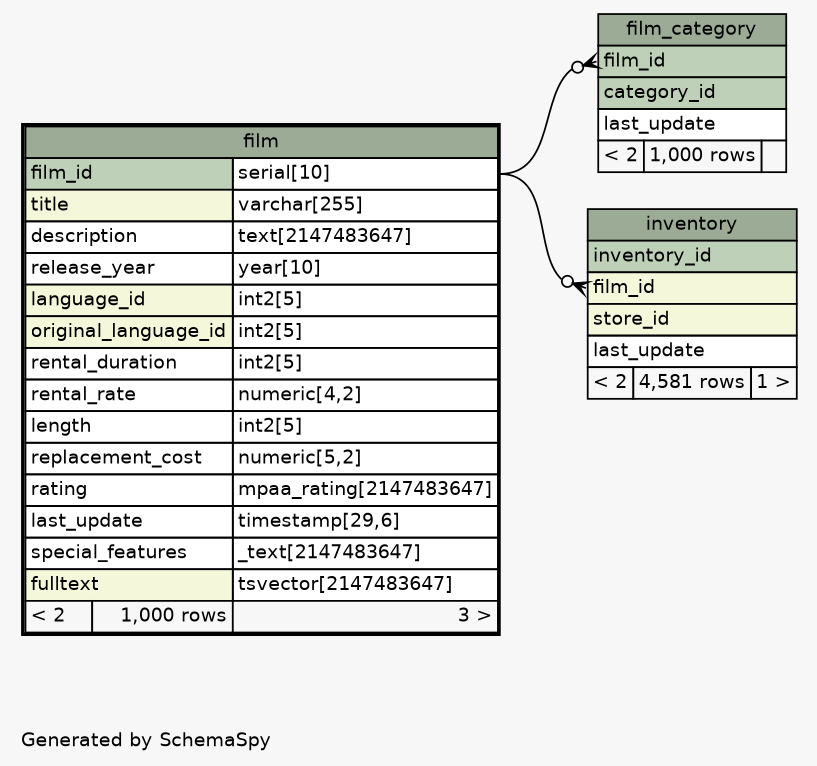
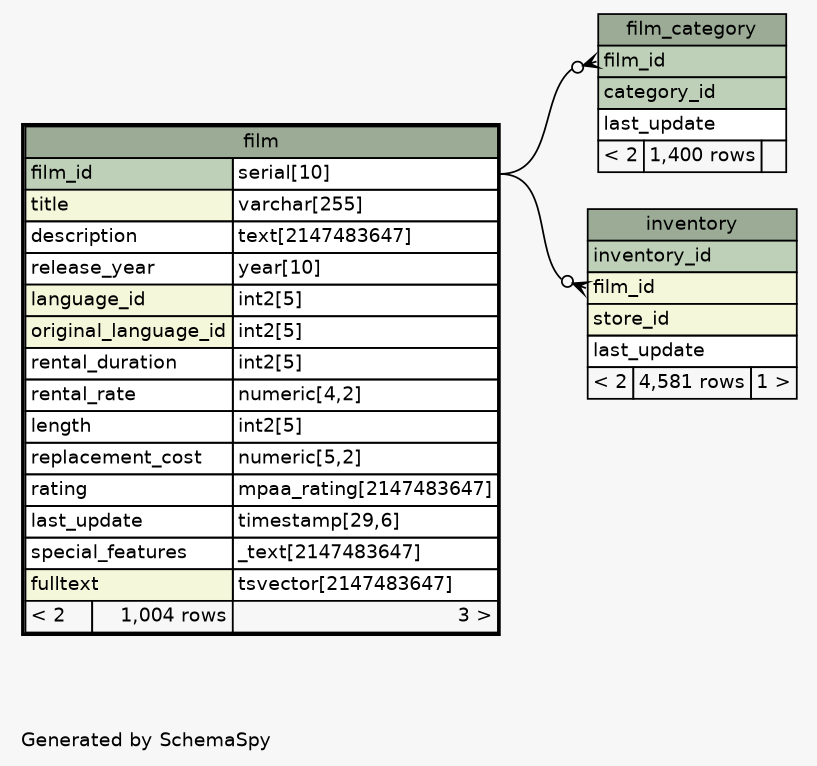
(703, 155) -> (703, 155)
(174, 616) -> (174, 616)
